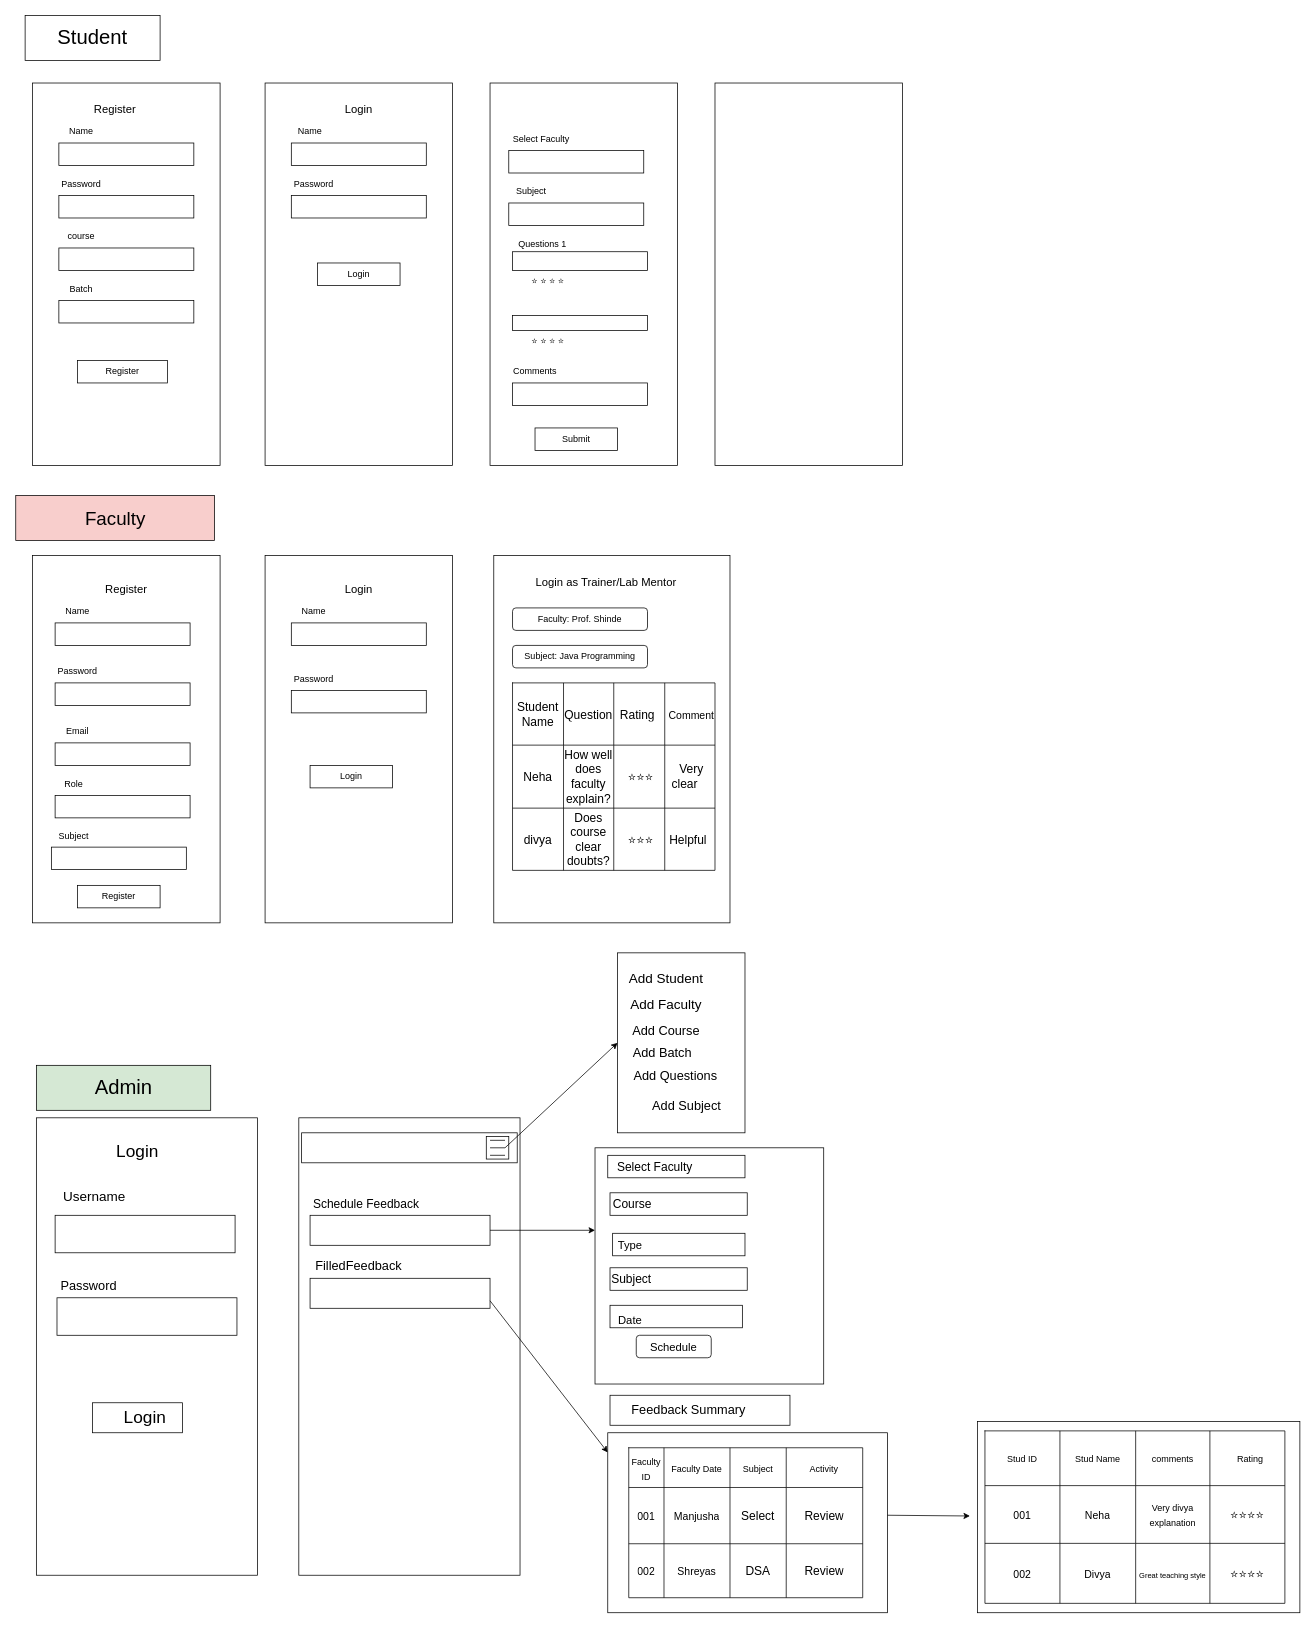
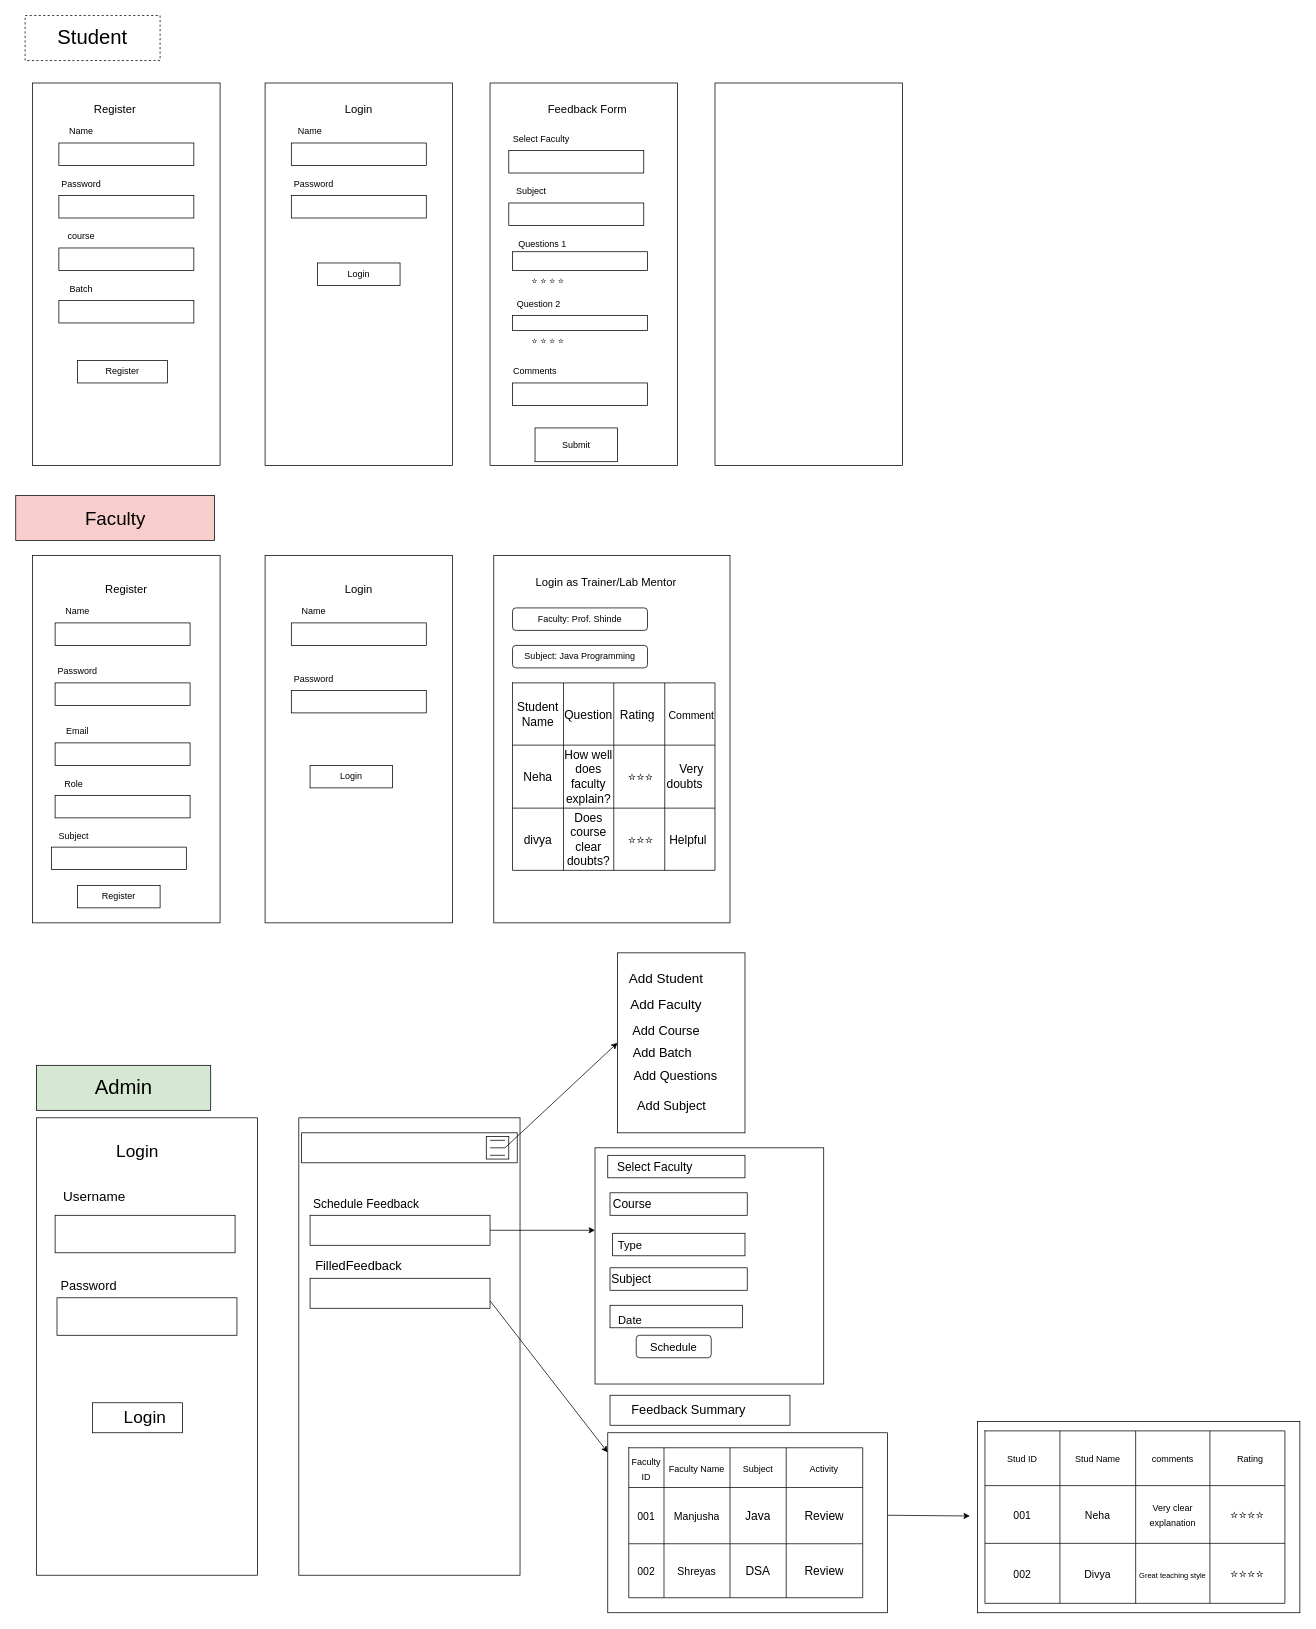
(93, 38) -> (93, 38)
none -> (588, 109)
none -> (539, 304)
(576, 439) -> (576, 445)
(690, 777) -> (690, 777)
(687, 1107) -> (672, 1107)
(697, 1468) -> (697, 1468)
(1173, 1515) -> (1173, 1515)
(758, 1516) -> (758, 1516)
